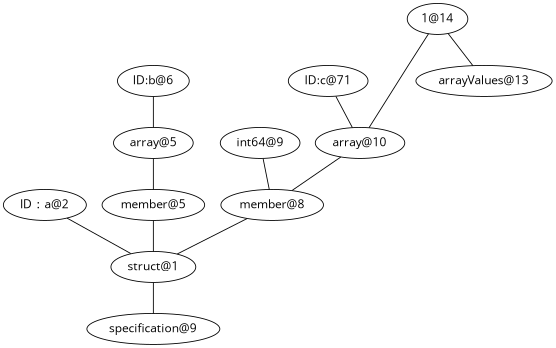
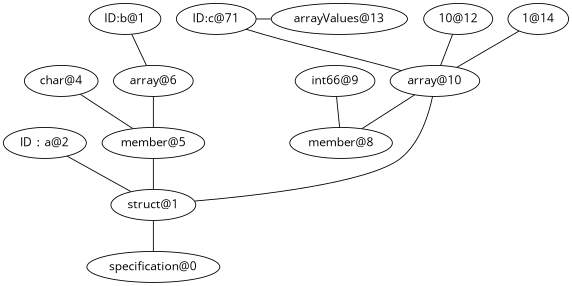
none -> (458, 19)
(460, 50) -> (263, 19)
none -> (61, 81)
(153, 81) -> (125, 19)
(153, 143) -> (153, 81)
(260, 143) -> (335, 81)
(212, 236) -> (335, 182)
(153, 329) -> (153, 267)
